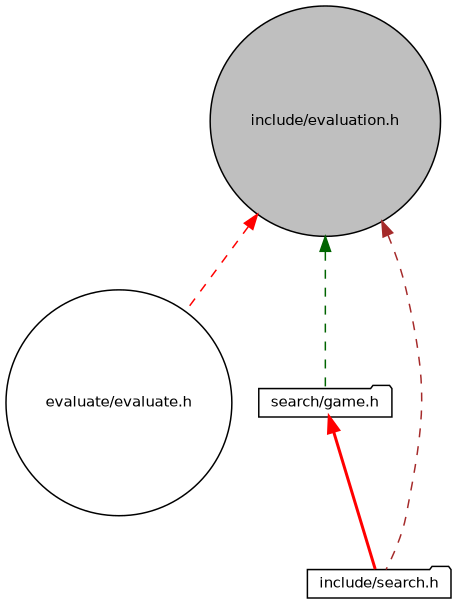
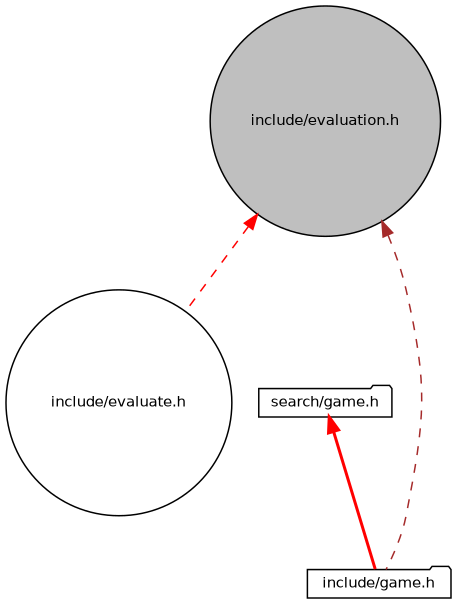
(325, 320) -> none
(119, 403) -> (119, 403)
(379, 584) -> (379, 584)
